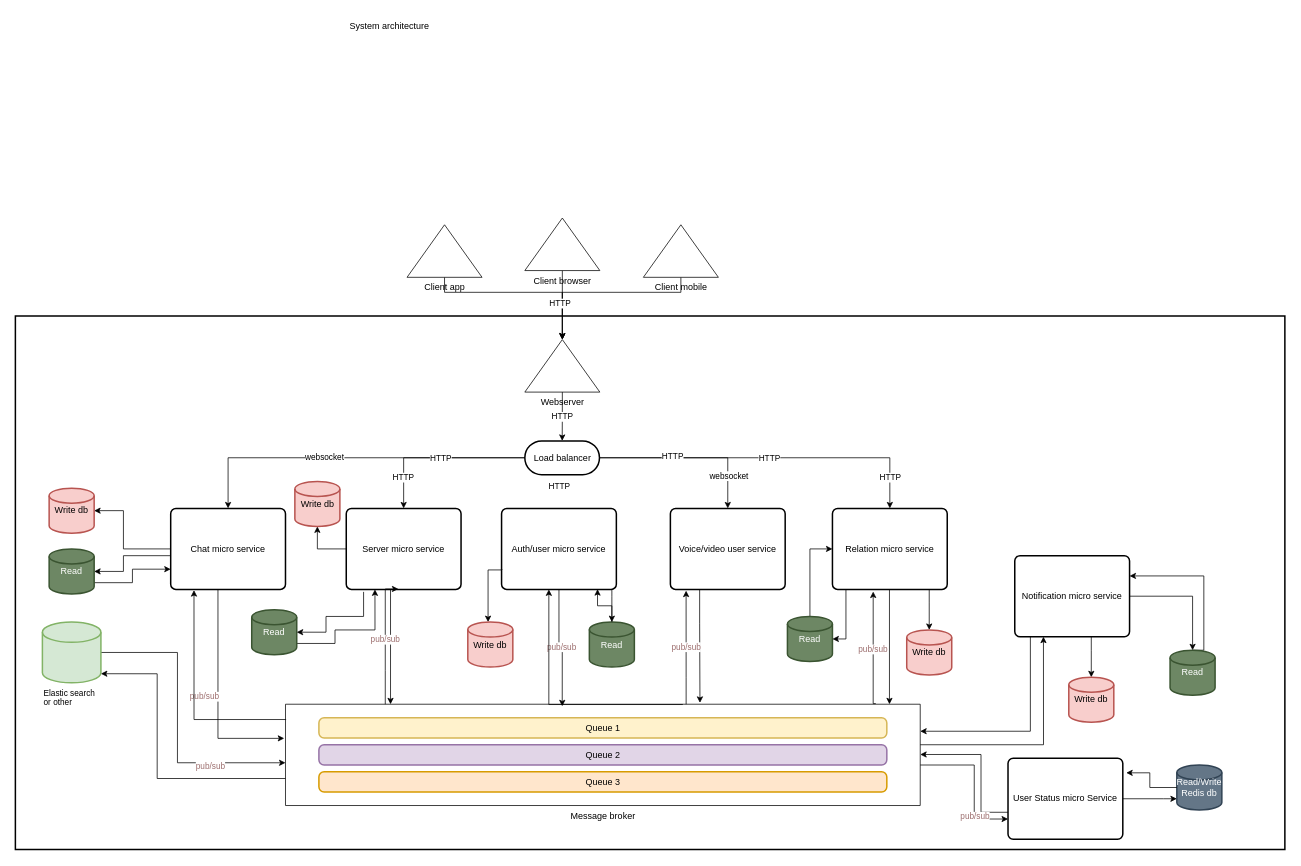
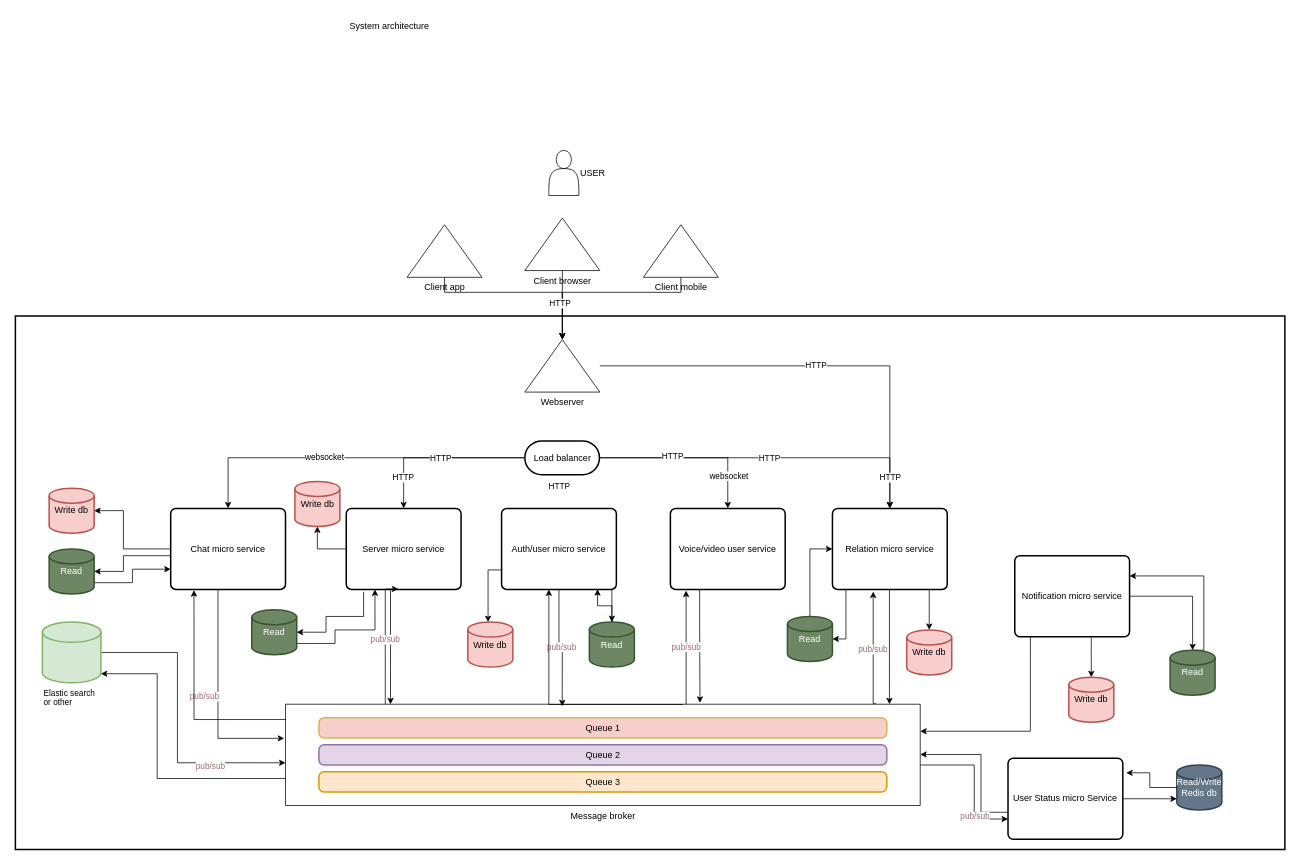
none -> (564, 173)
(562, 413) -> (789, 366)
(603, 728) -> (603, 728)
(1033, 744) -> none
